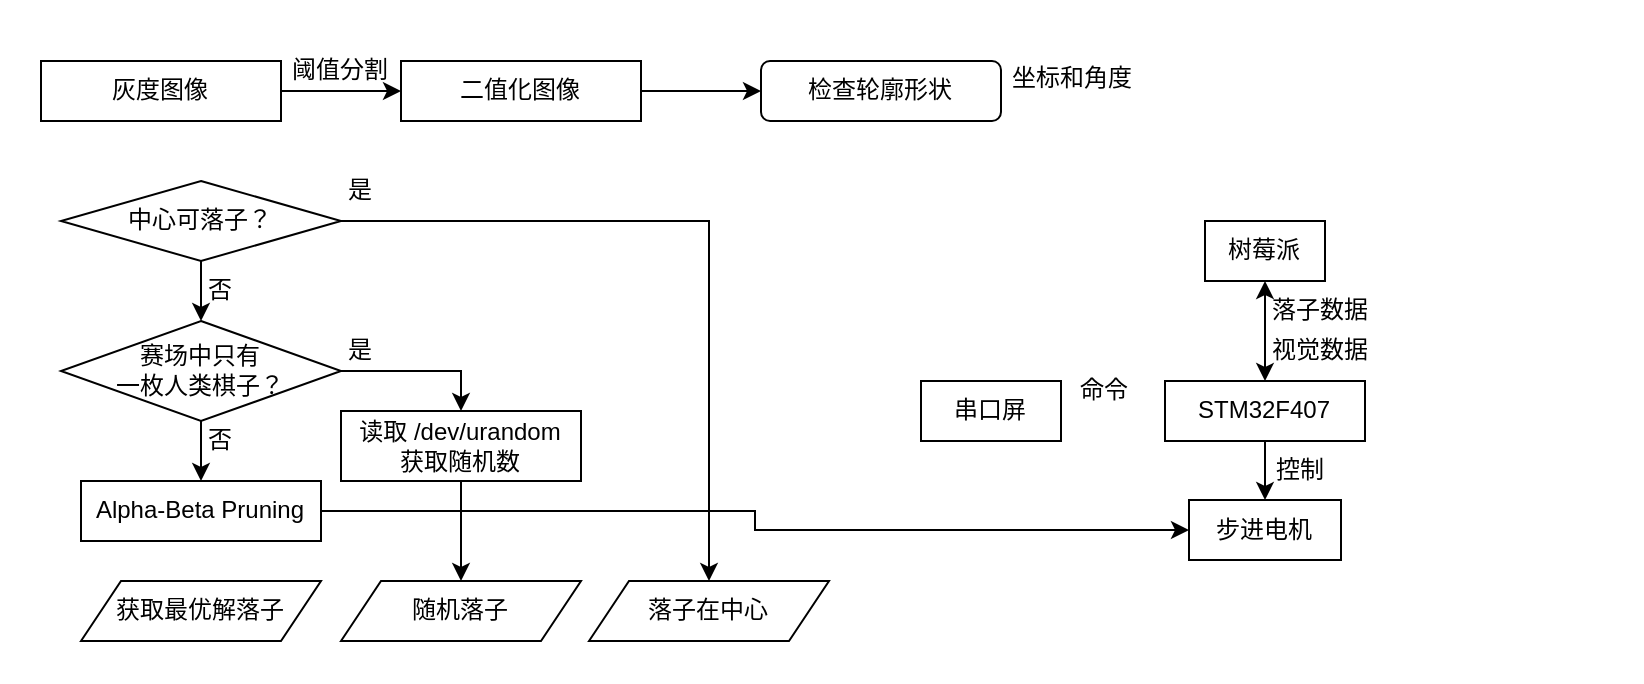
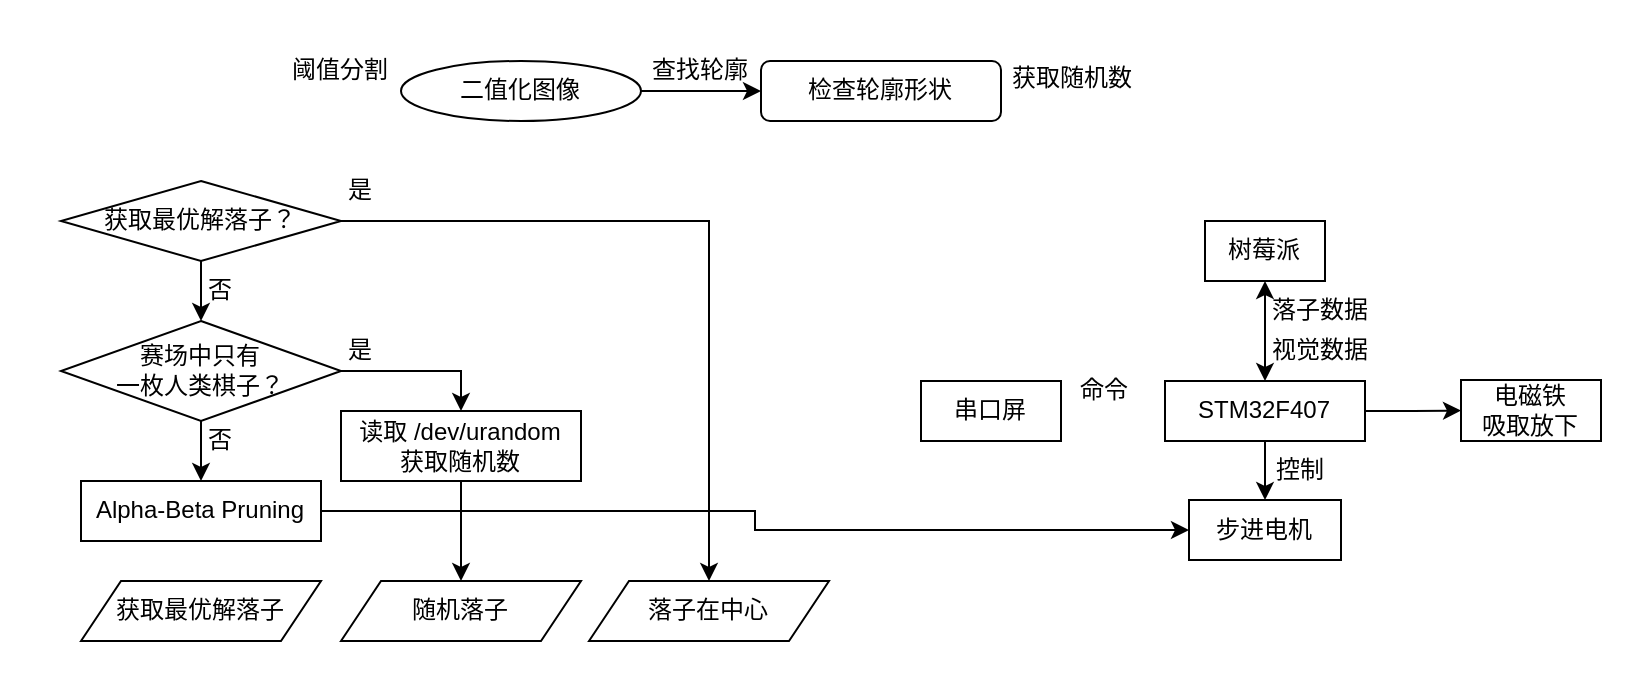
none -> (701, 71)
(1073, 79) -> (1073, 79)
(161, 91) -> none
(334, 91) -> none
(521, 91) -> (521, 91)
(201, 221) -> (201, 221)
none -> (1406, 411)
none -> (1531, 411)
